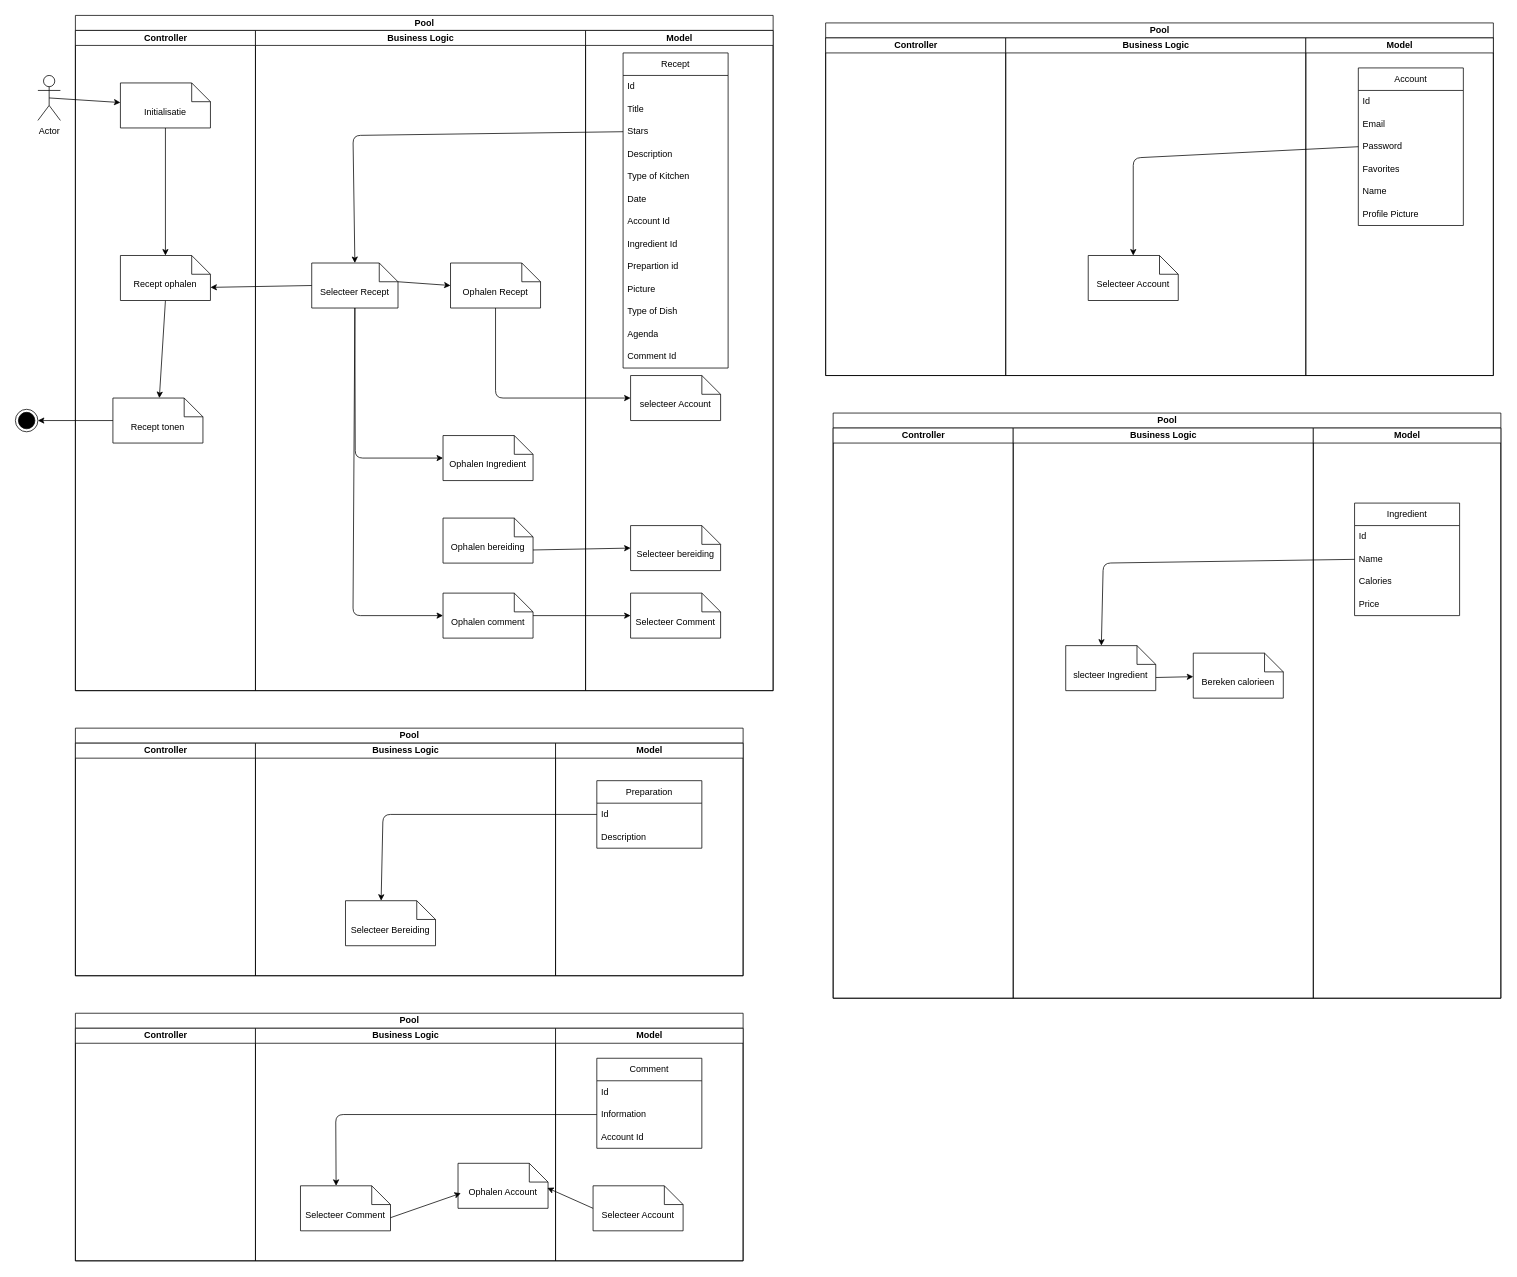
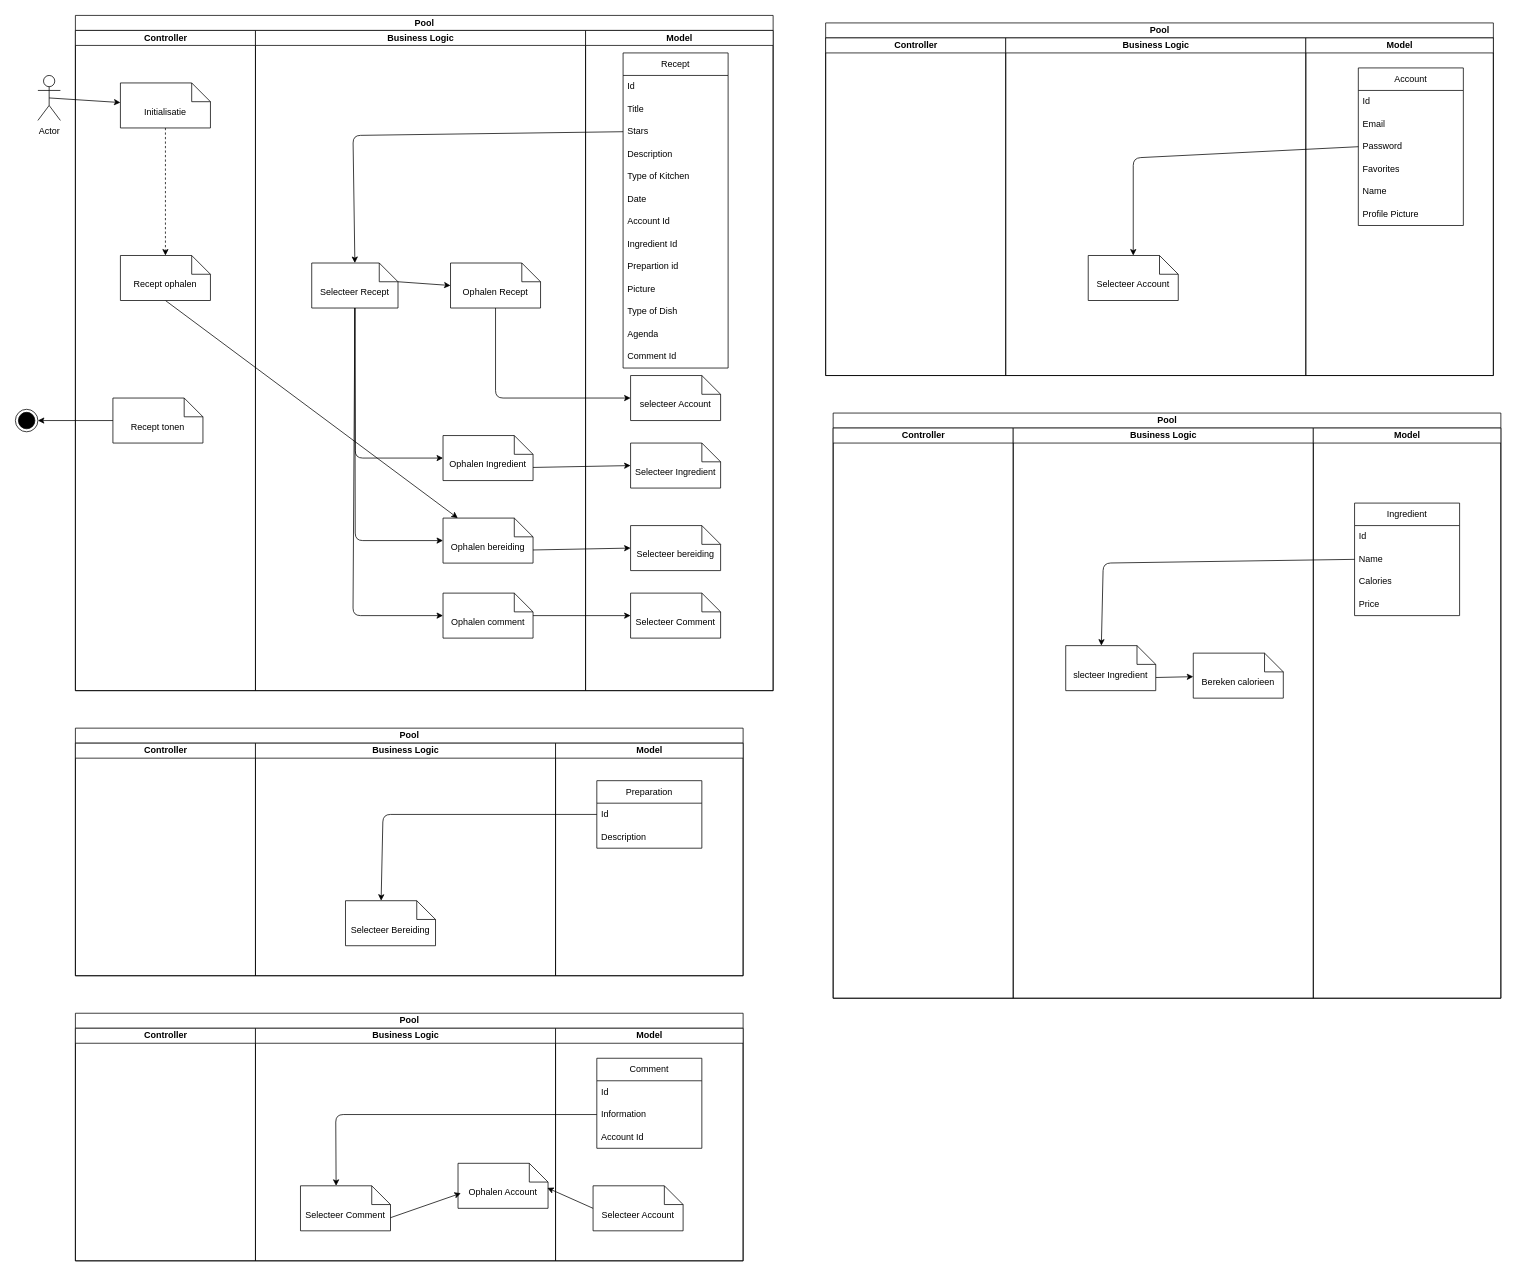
(165, 188) -> (165, 188)
(258, 286) -> none
(162, 347) -> (309, 407)
none -> (675, 465)
none -> (581, 466)
none -> (377, 540)
